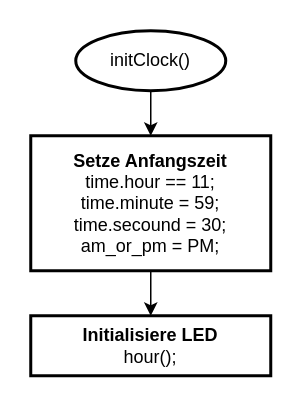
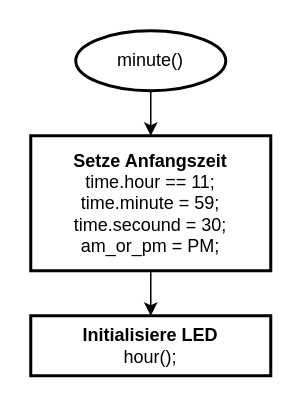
(151, 61) -> (151, 61)
